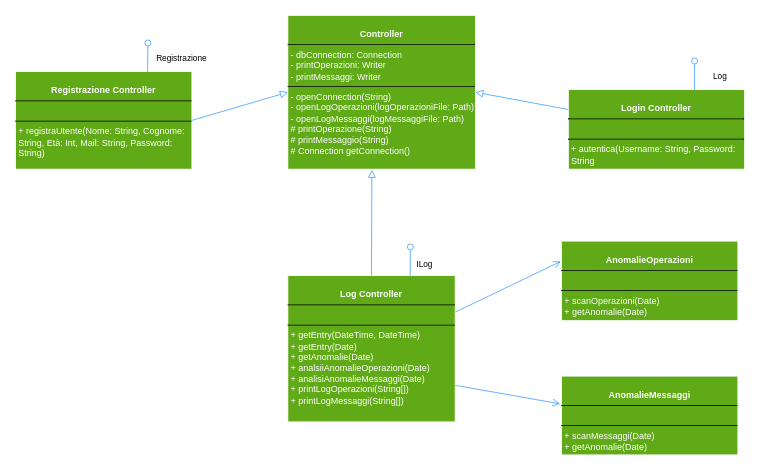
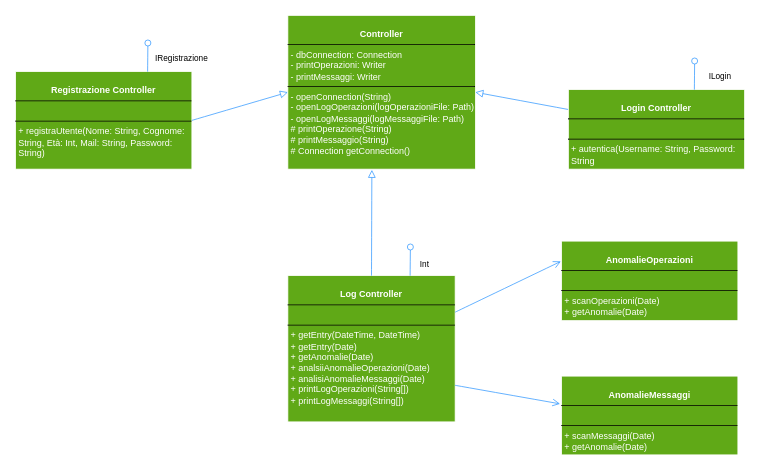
(182, 57) -> (182, 57)
(720, 75) -> (720, 75)
(425, 263) -> (425, 263)
